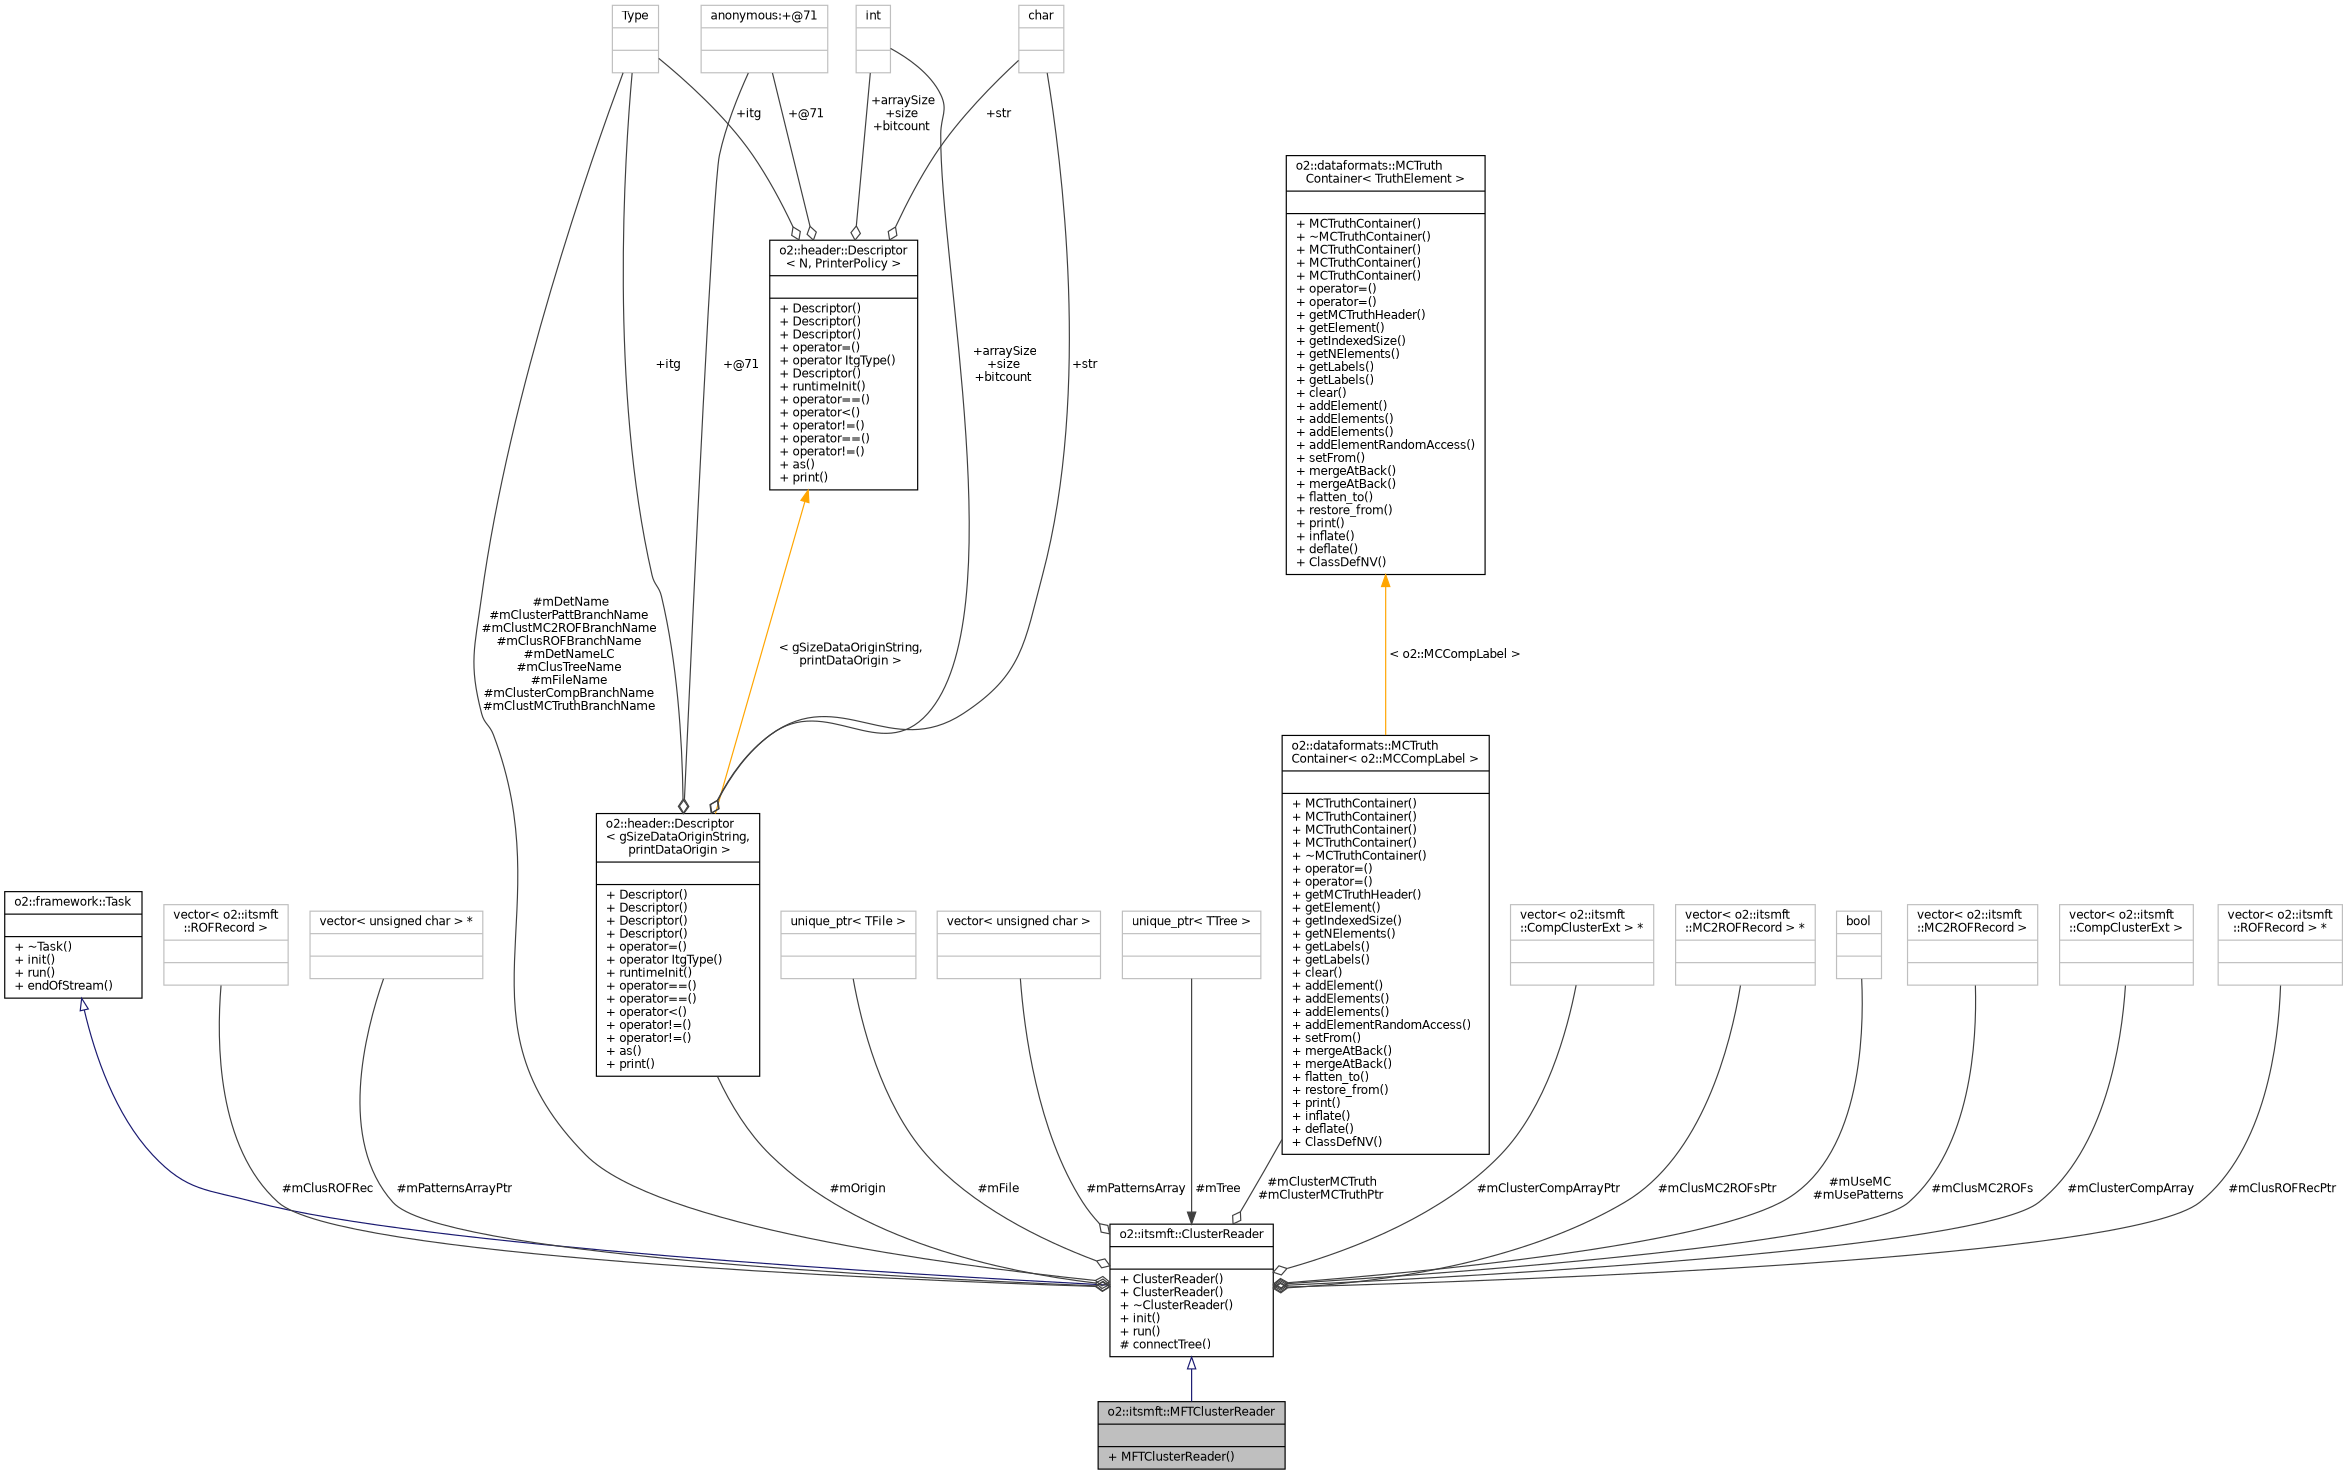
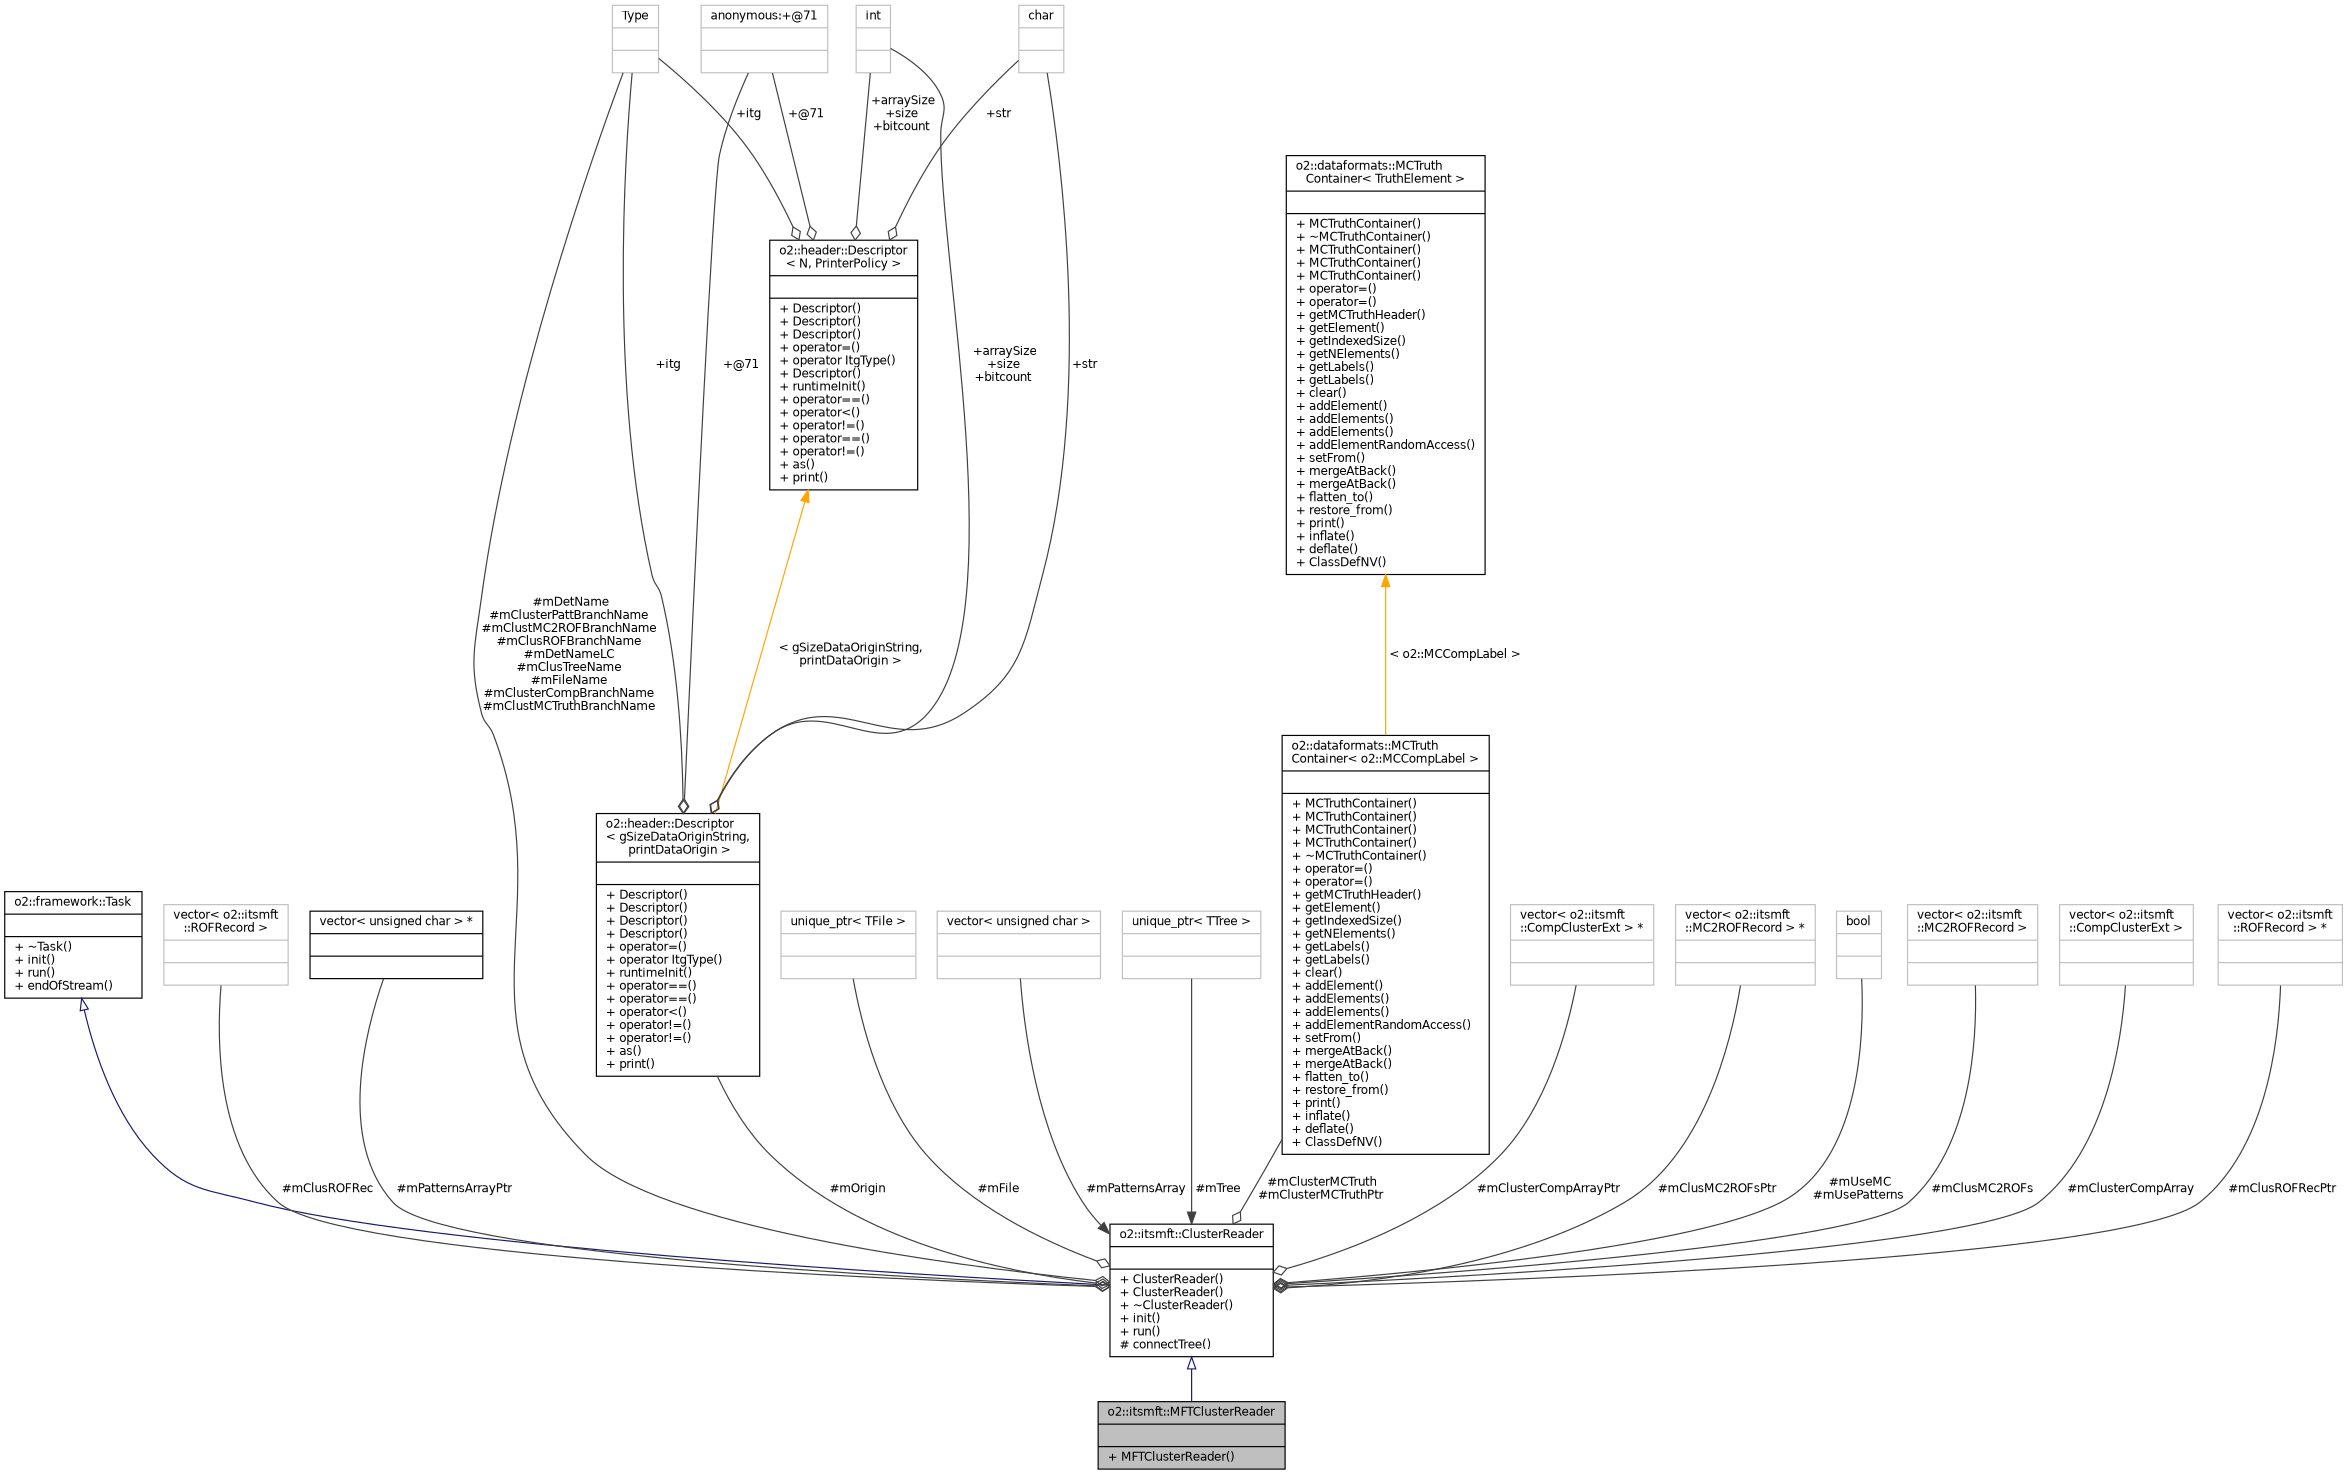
(396, 945) -> (396, 945)
(1042, 1107) -> (1042, 1108)
